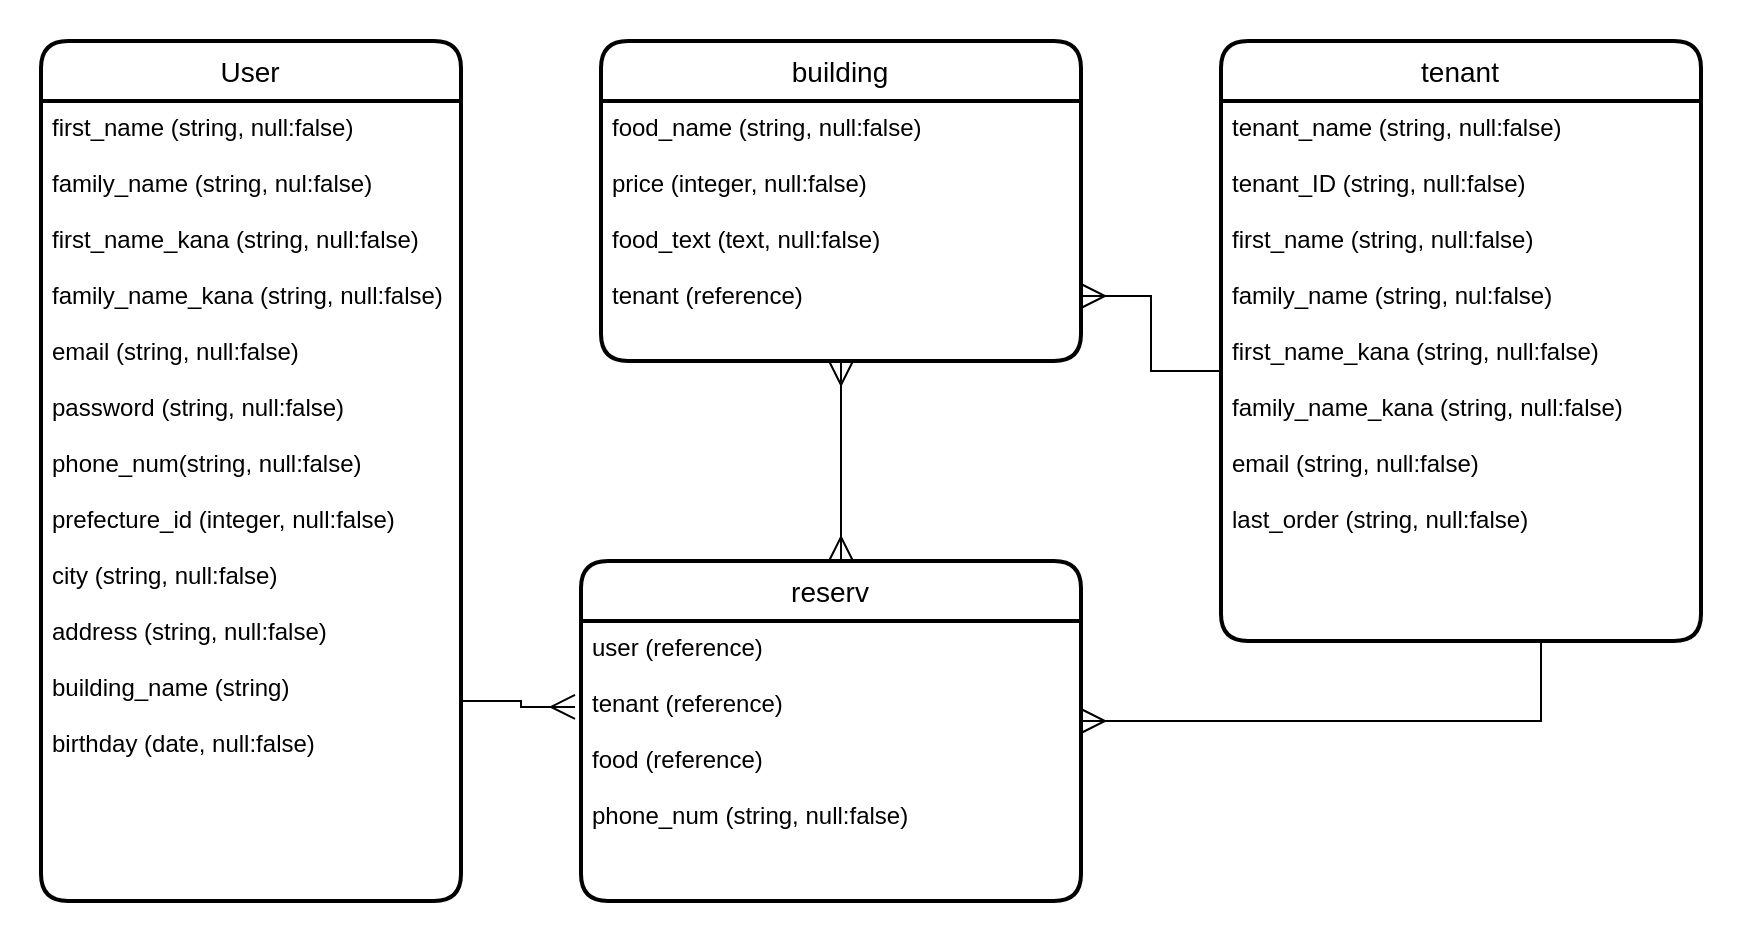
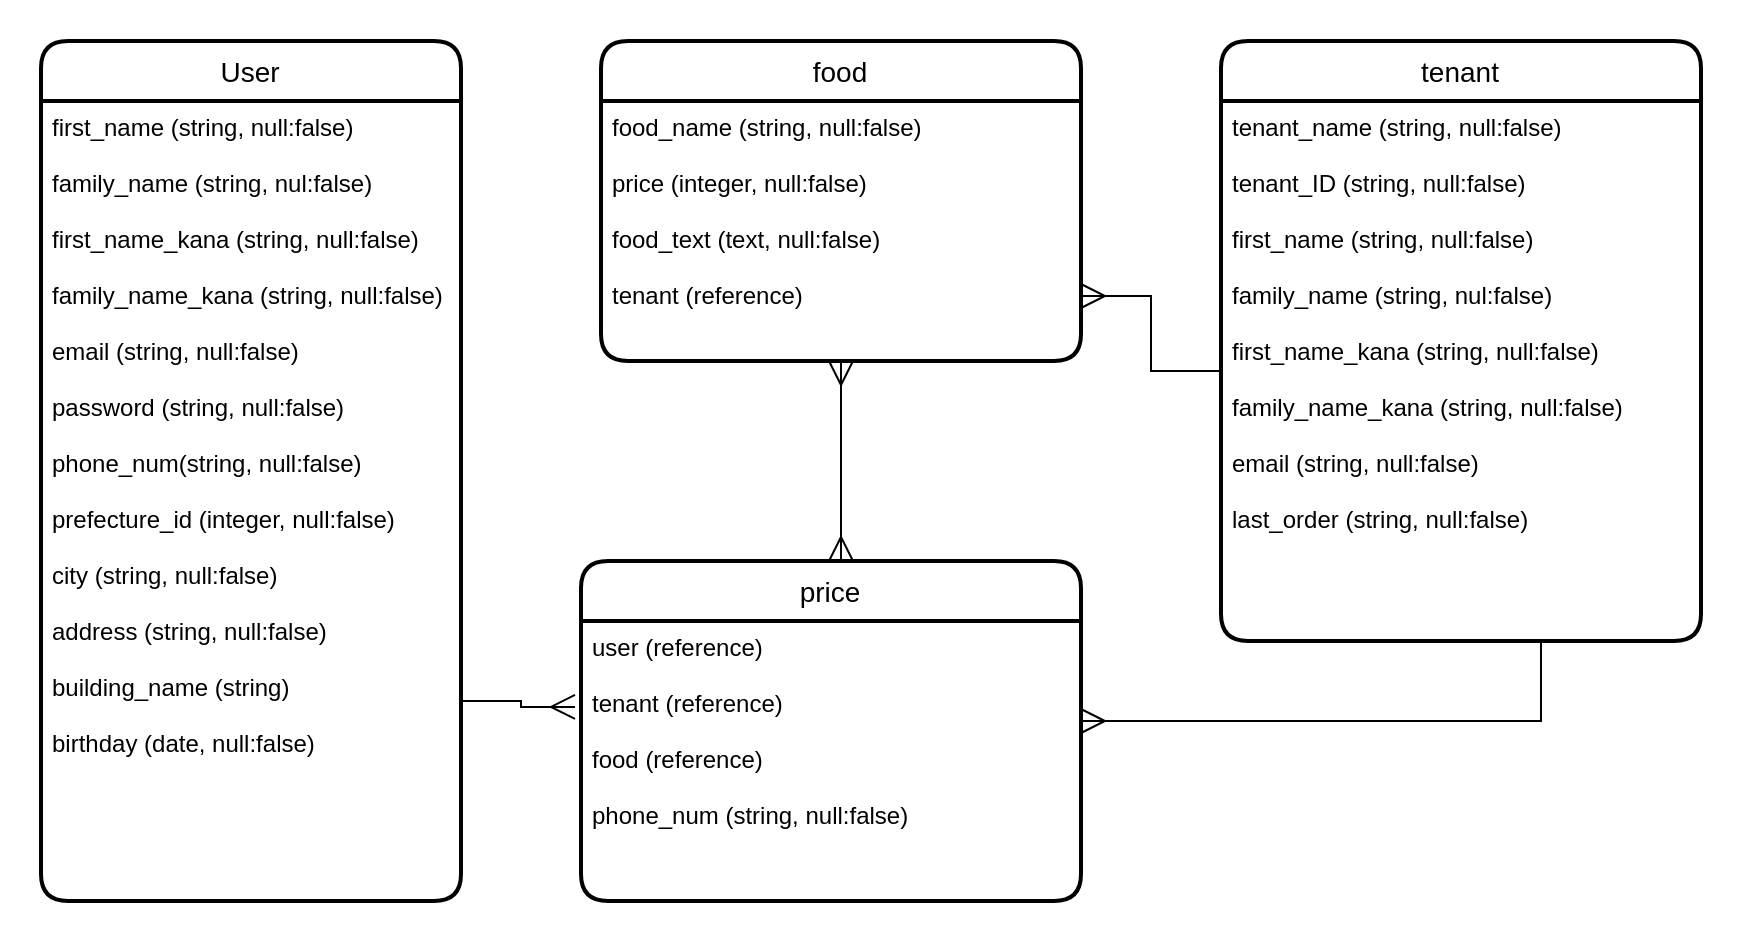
(840, 73) -> (840, 73)
(830, 593) -> (830, 593)
